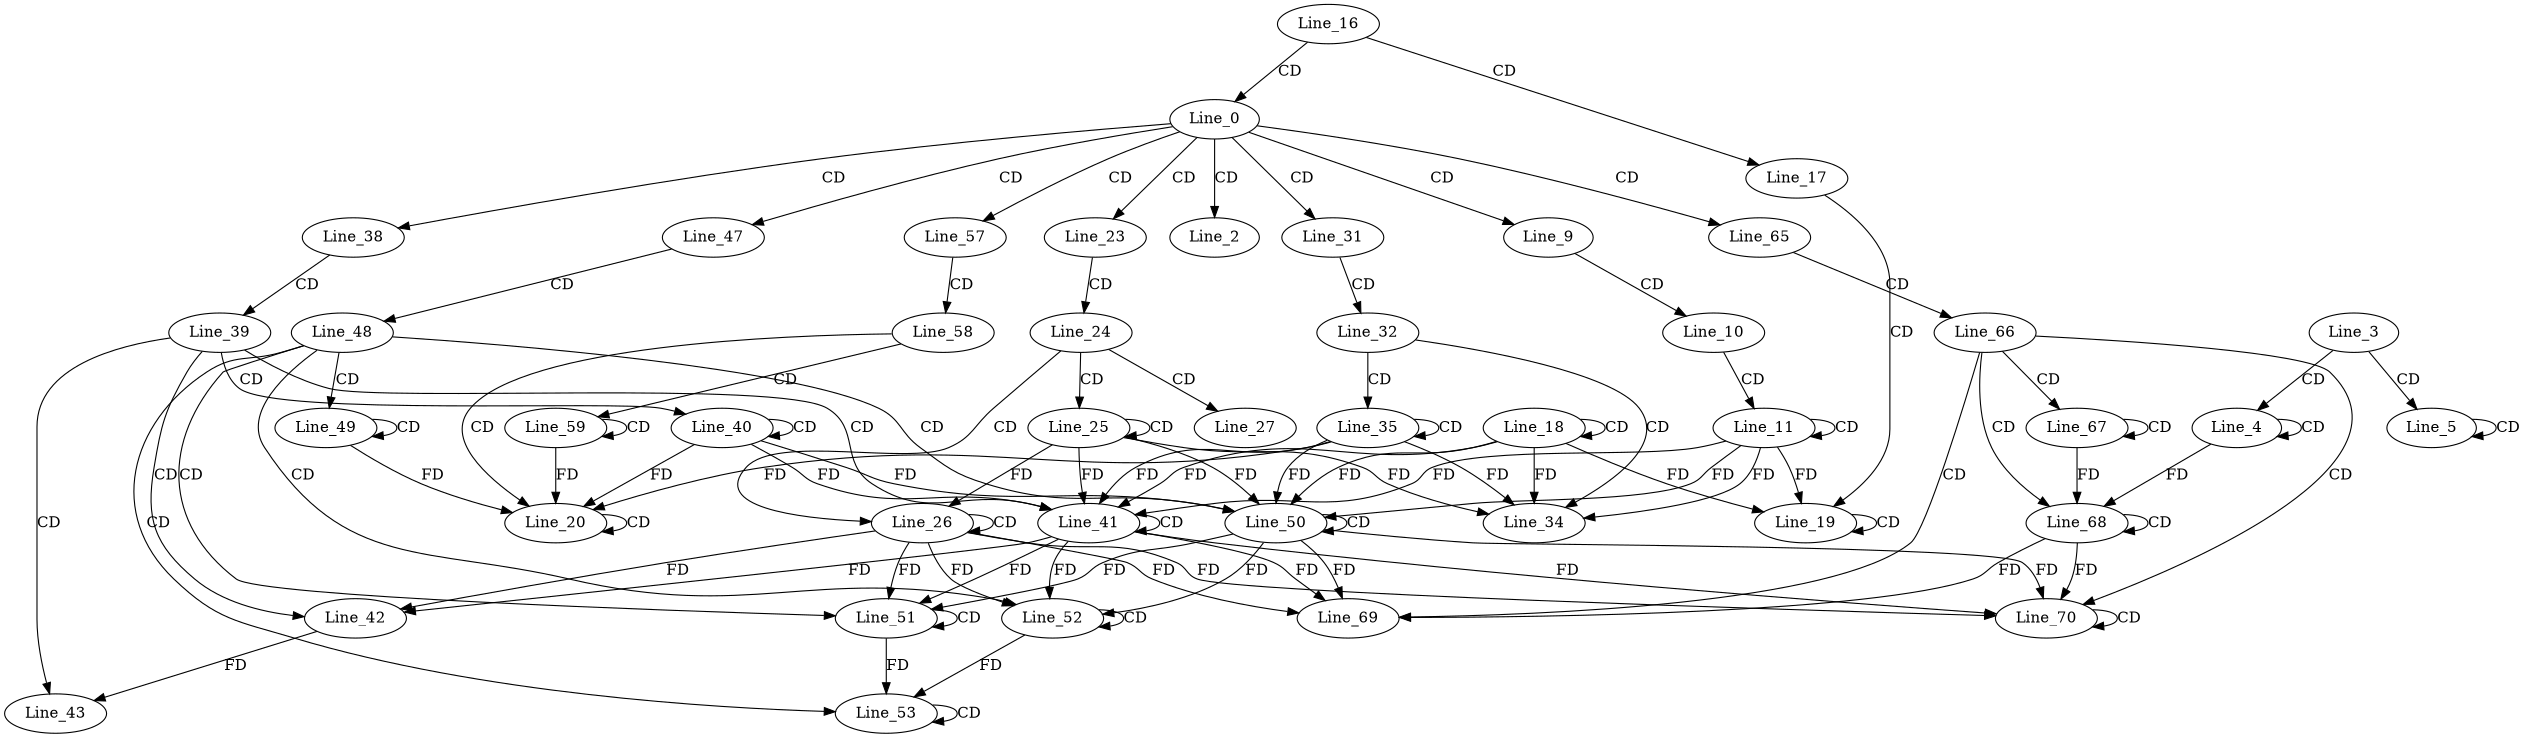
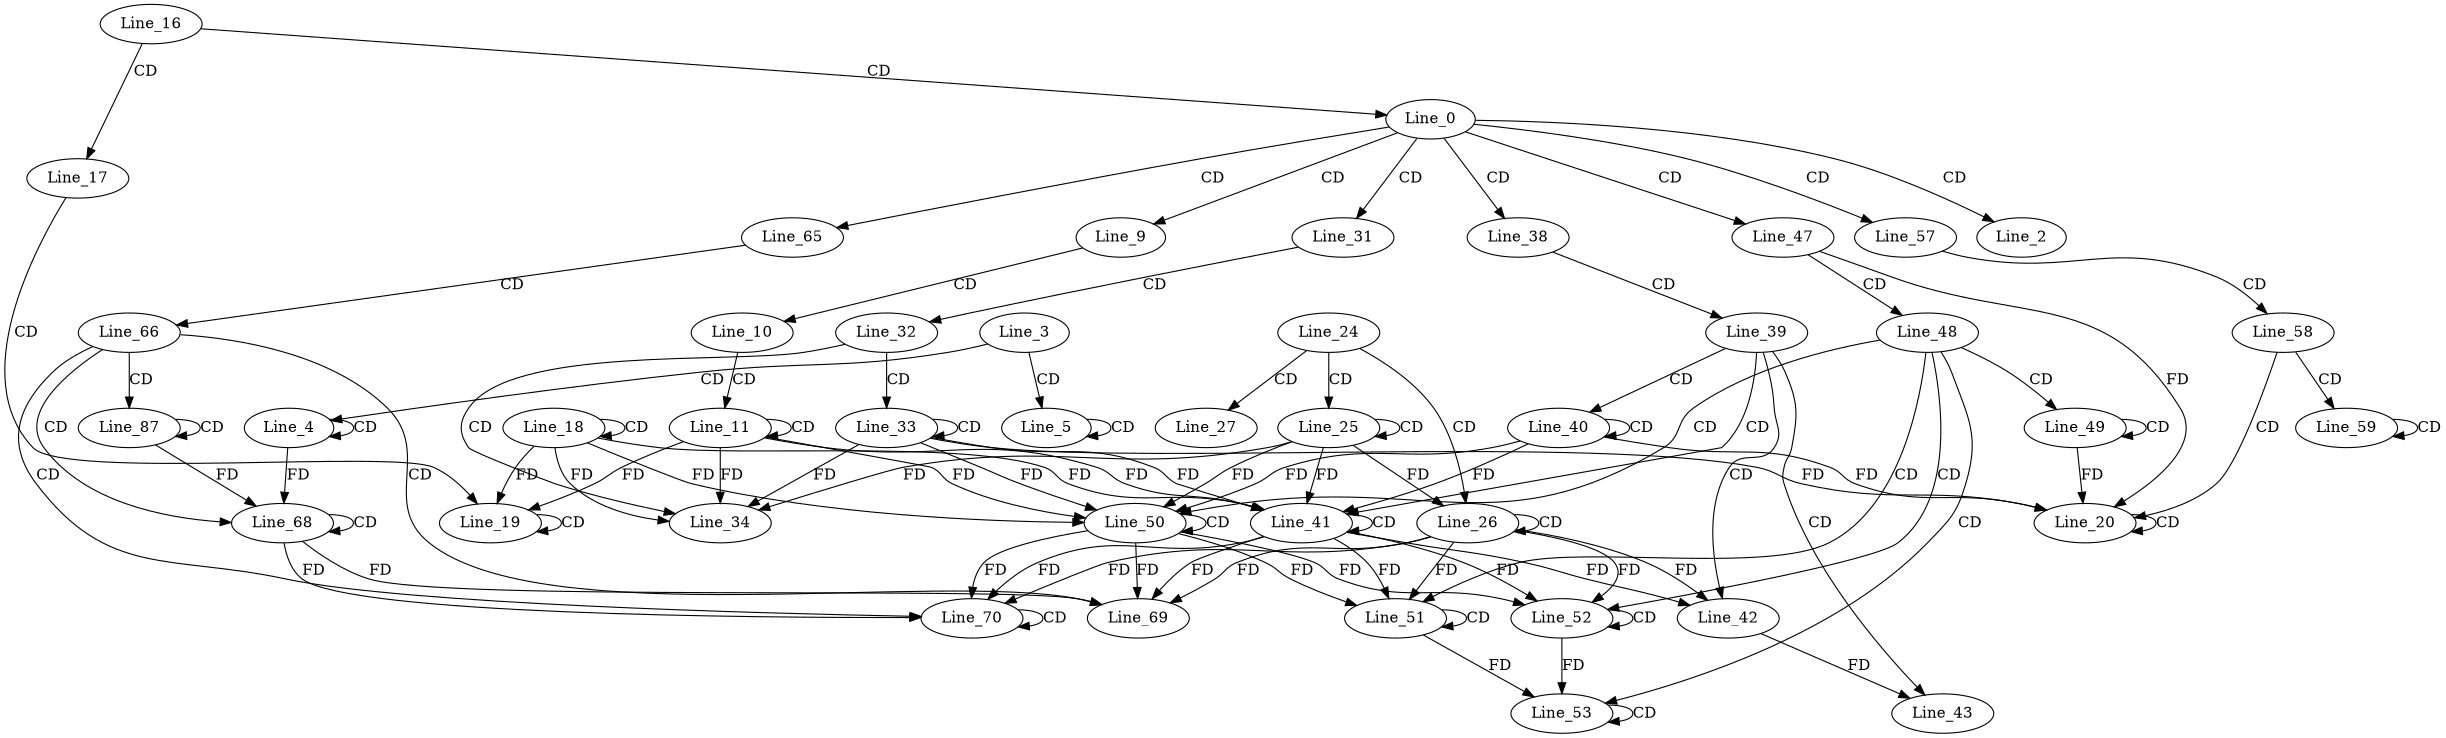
(1095, 237) -> none
(1368, 428) -> (887, 428)
(2077, 428) -> (129, 428)
(556, 470) -> (2072, 320)
